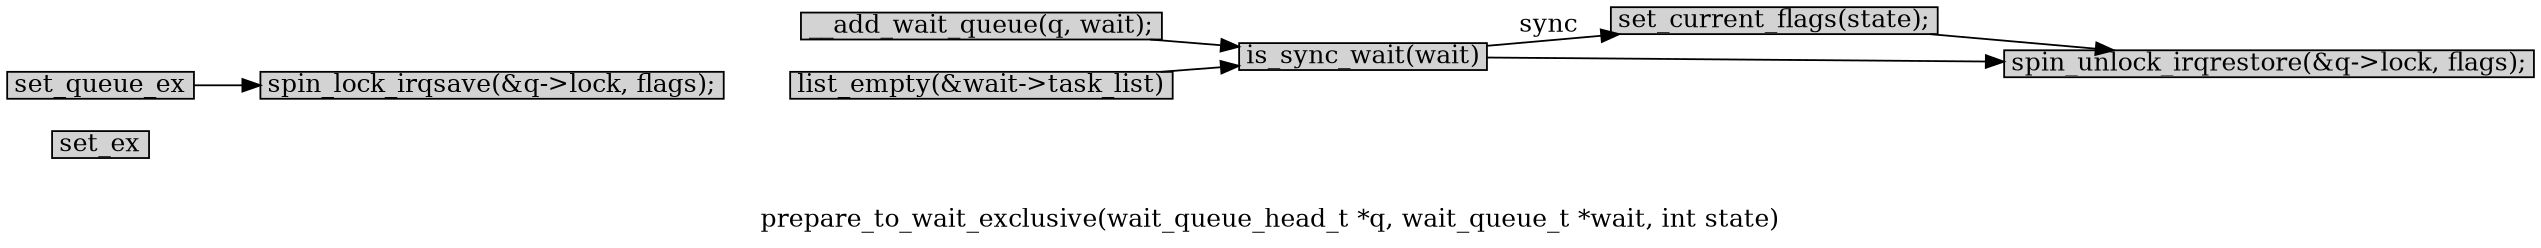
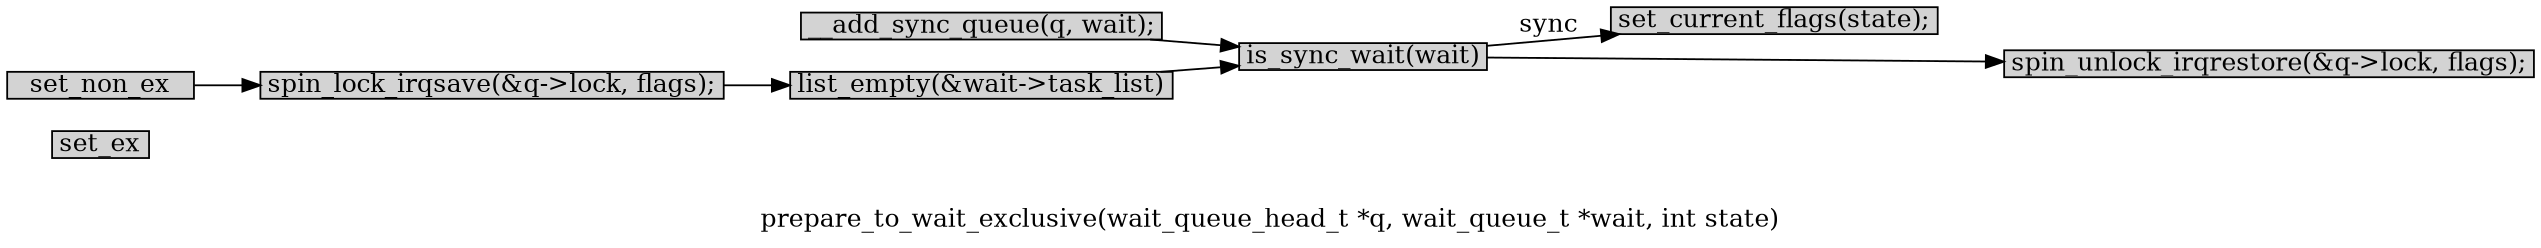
(981, 26) -> (981, 26)
(2013, 41) -> none
(101, 85) -> (101, 85)
none -> (748, 85)
